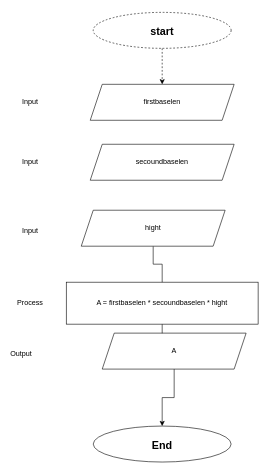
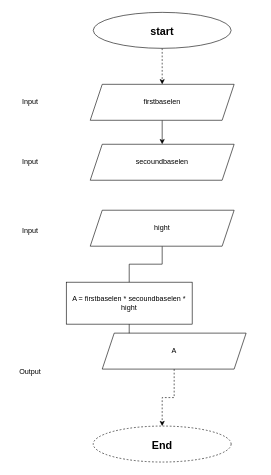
(162, 30) -> (162, 30)
none -> (162, 138)
(153, 228) -> (162, 228)
(30, 303) -> none
(162, 303) -> (129, 303)
(21, 354) -> (30, 372)
(170, 398) -> (170, 398)
(162, 444) -> (162, 444)
